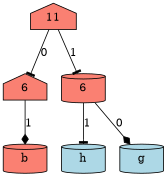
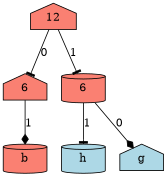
(53, 18) -> (53, 18)
(142, 159) -> (142, 159)
